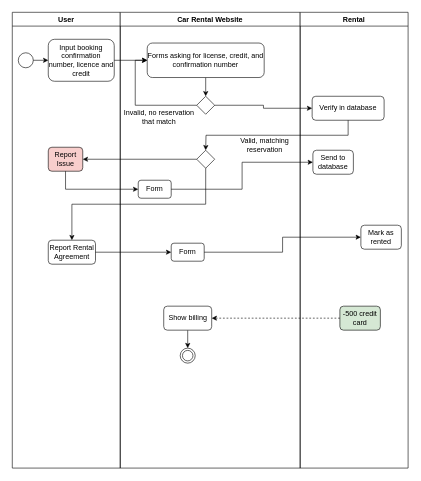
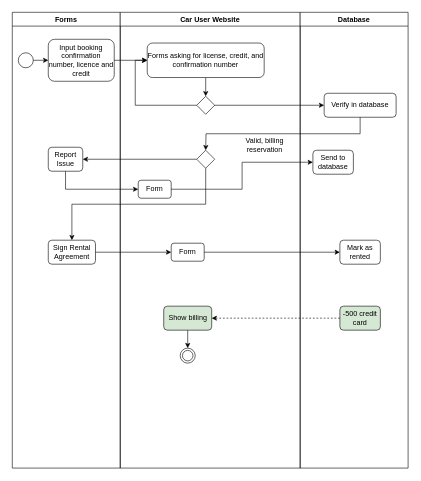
(66, 20) -> (66, 20)
(210, 20) -> (210, 20)
(354, 20) -> (354, 20)
(348, 108) -> (360, 105)
(159, 117) -> none
(265, 146) -> (265, 146)
(66, 159) -> (66, 159)
(381, 237) -> (360, 252)
(72, 252) -> (72, 252)
(188, 318) -> (188, 318)
